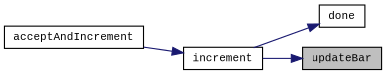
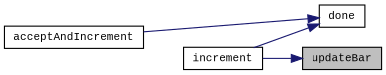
(158, 49) -> (226, 25)
